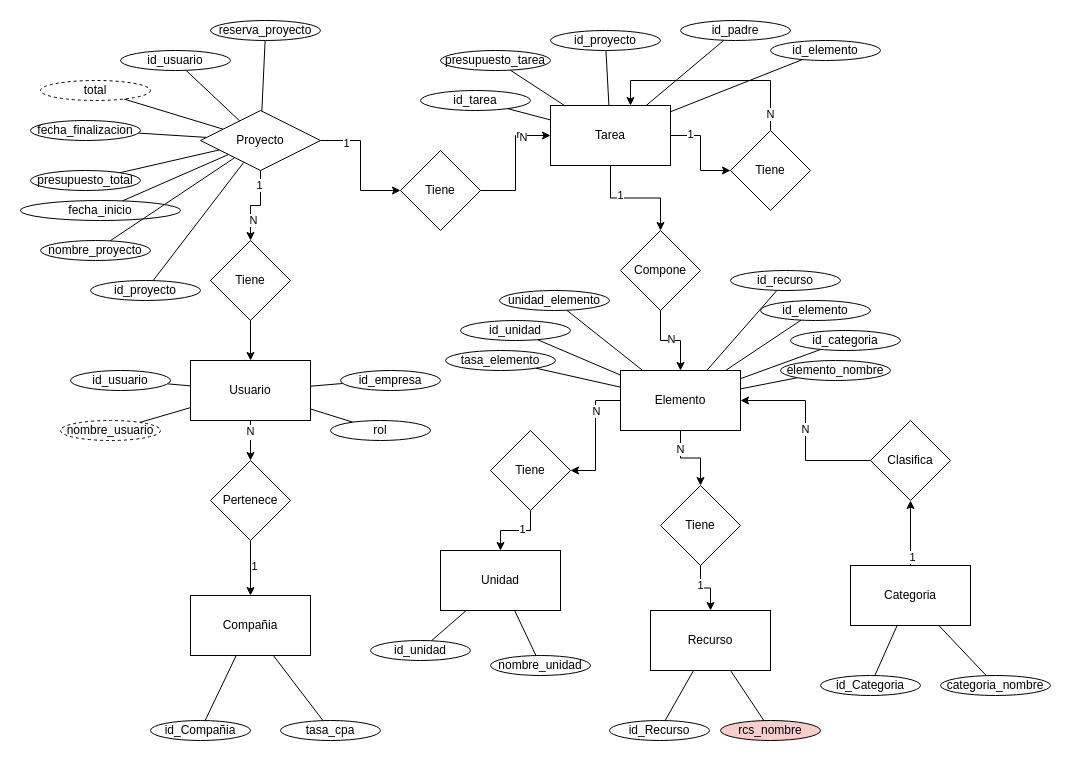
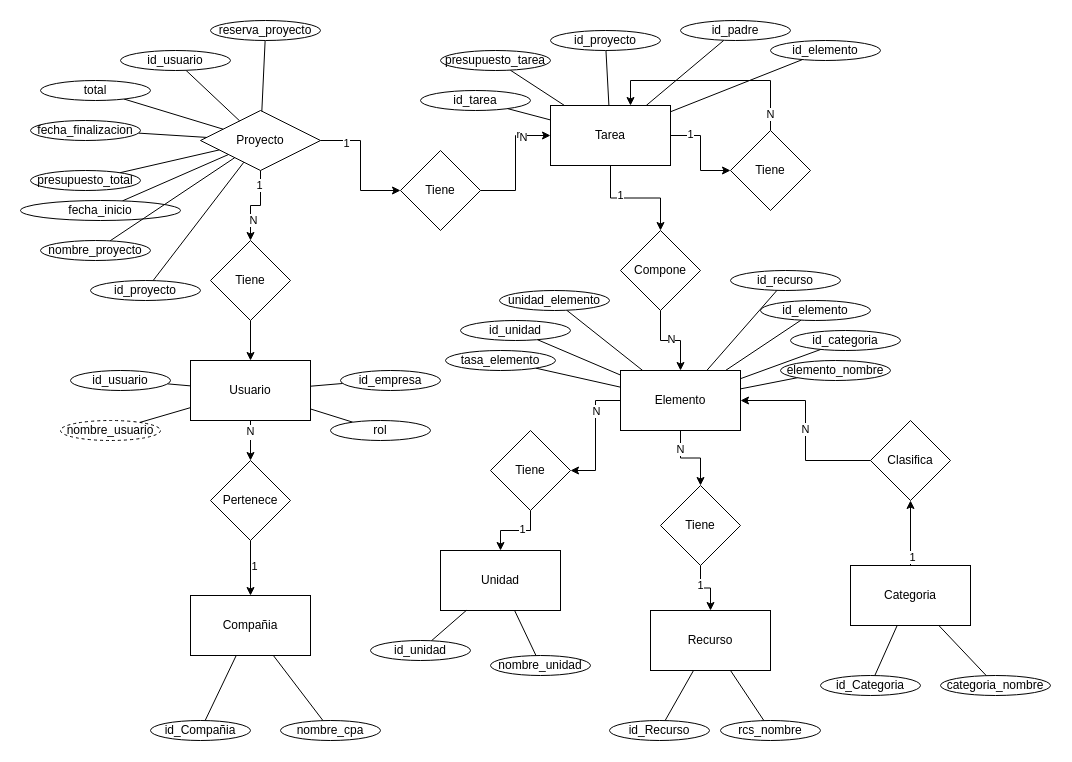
(96, 91) -> (96, 91)
(331, 731) -> (331, 731)
(771, 731) -> (771, 731)
